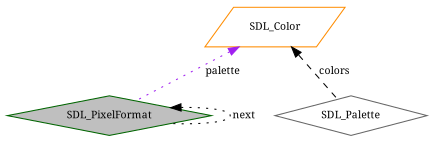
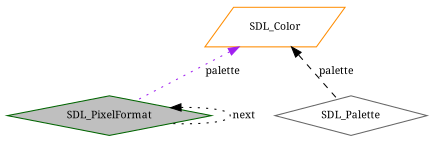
(333, 71) -> (335, 71)
